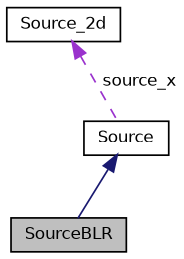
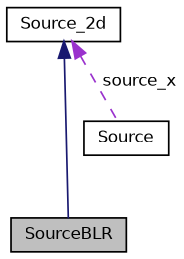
(93, 194) -> (66, 138)
